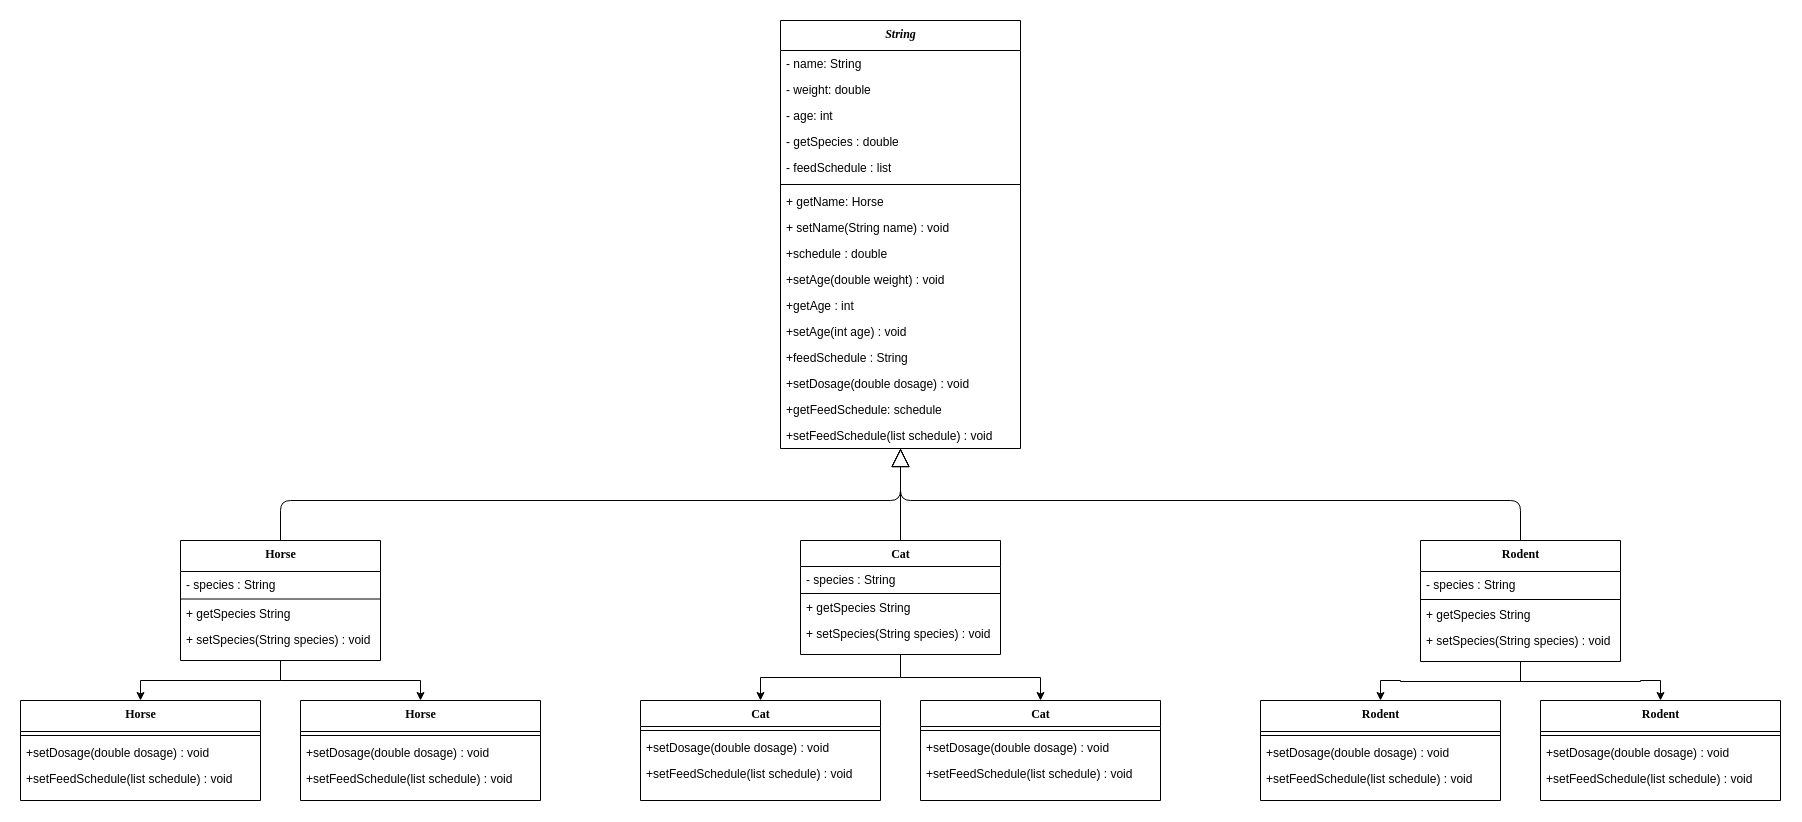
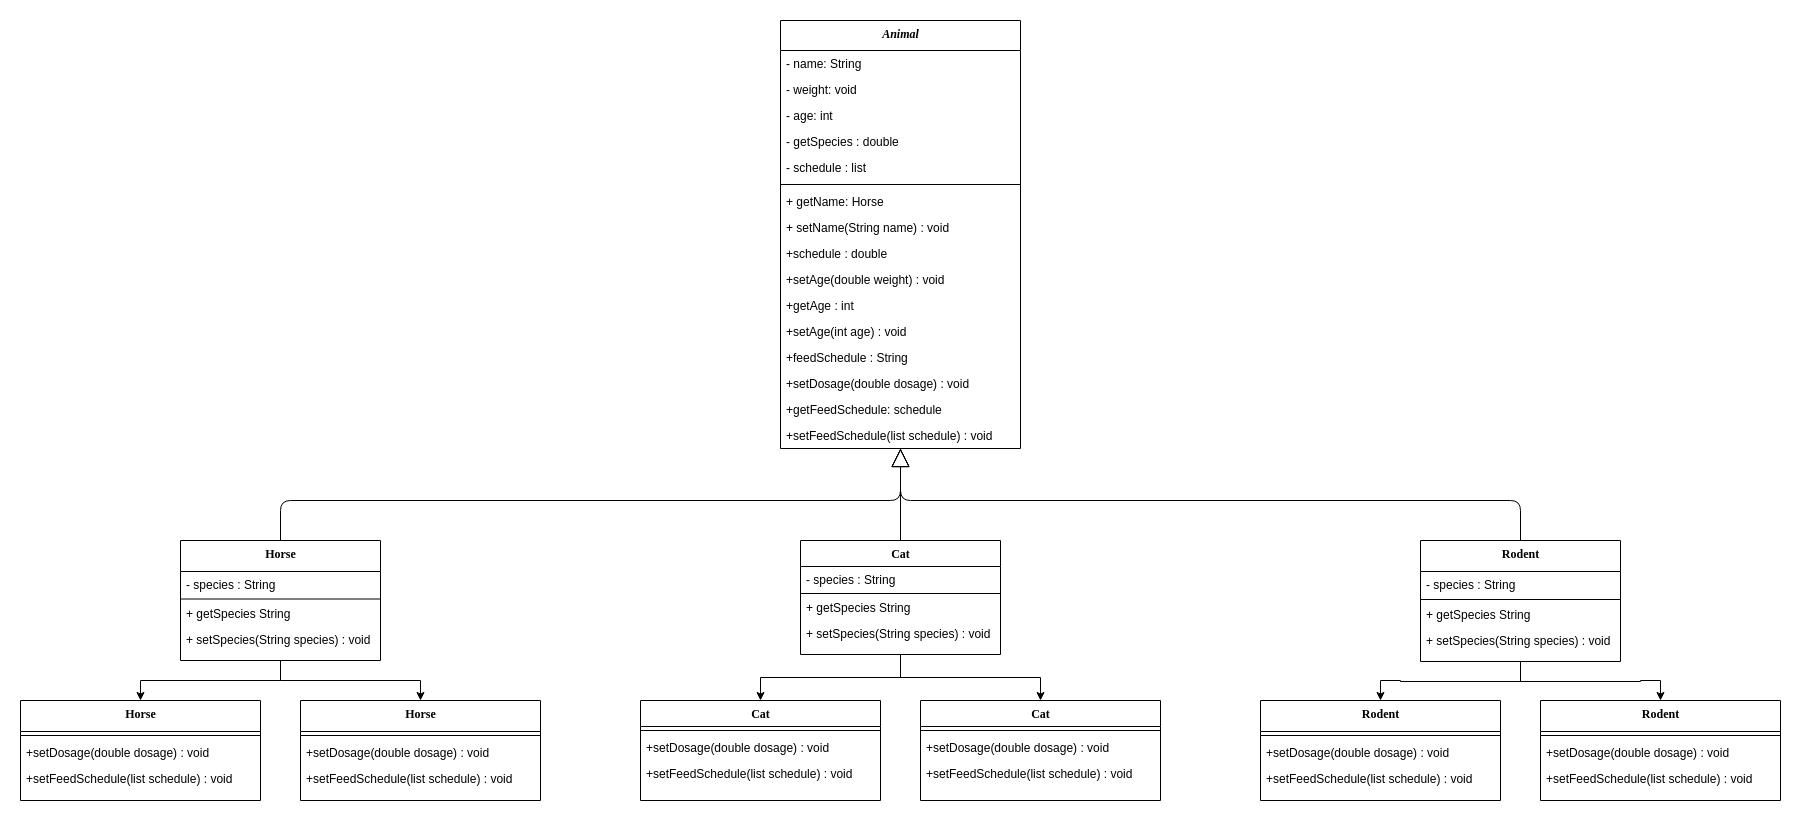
(901, 35) -> (901, 35)
(832, 91) -> (826, 91)
(846, 169) -> (833, 169)
